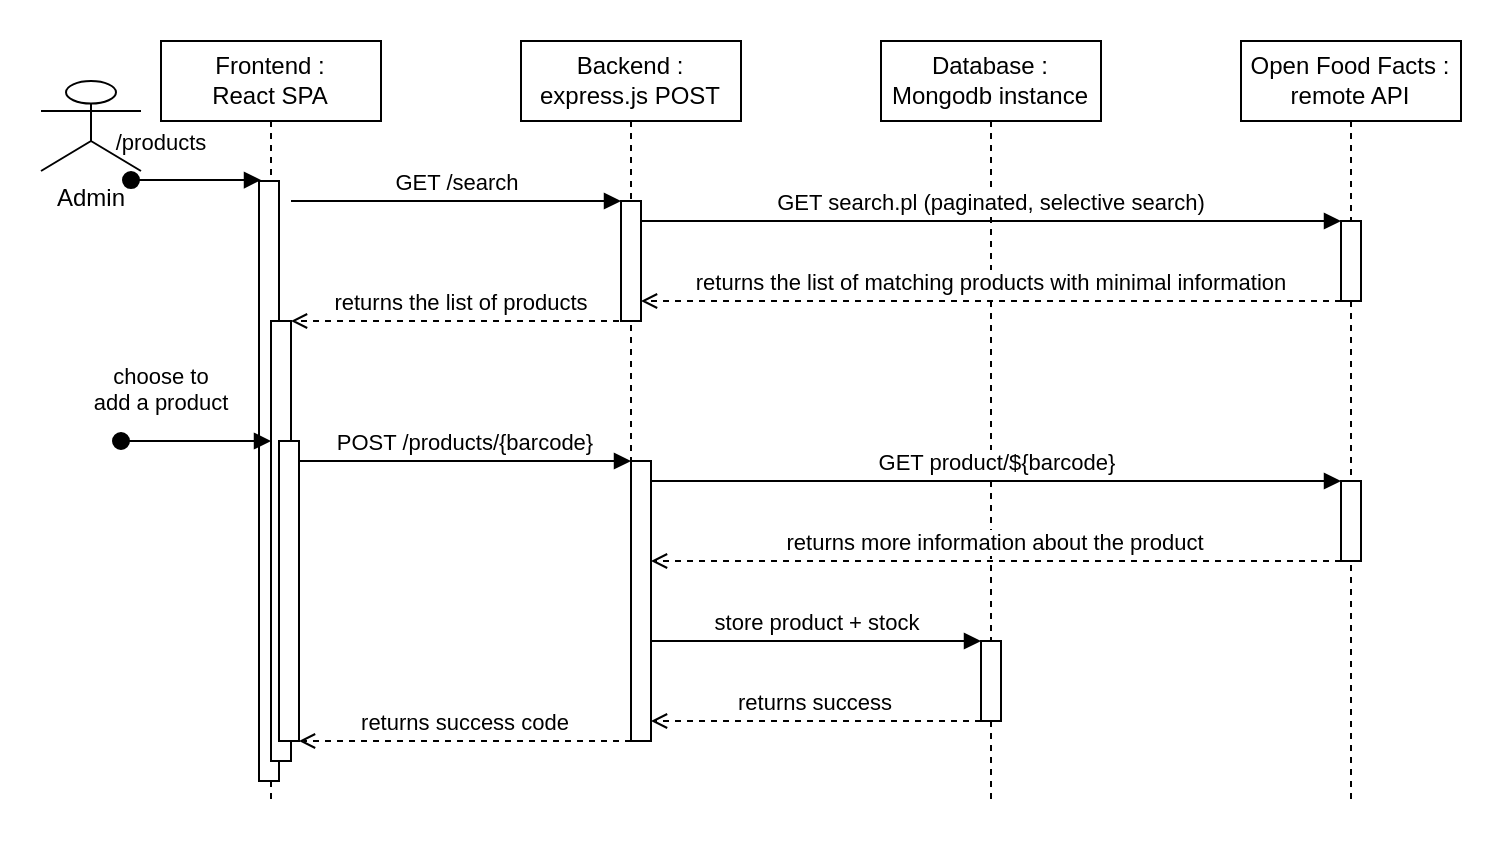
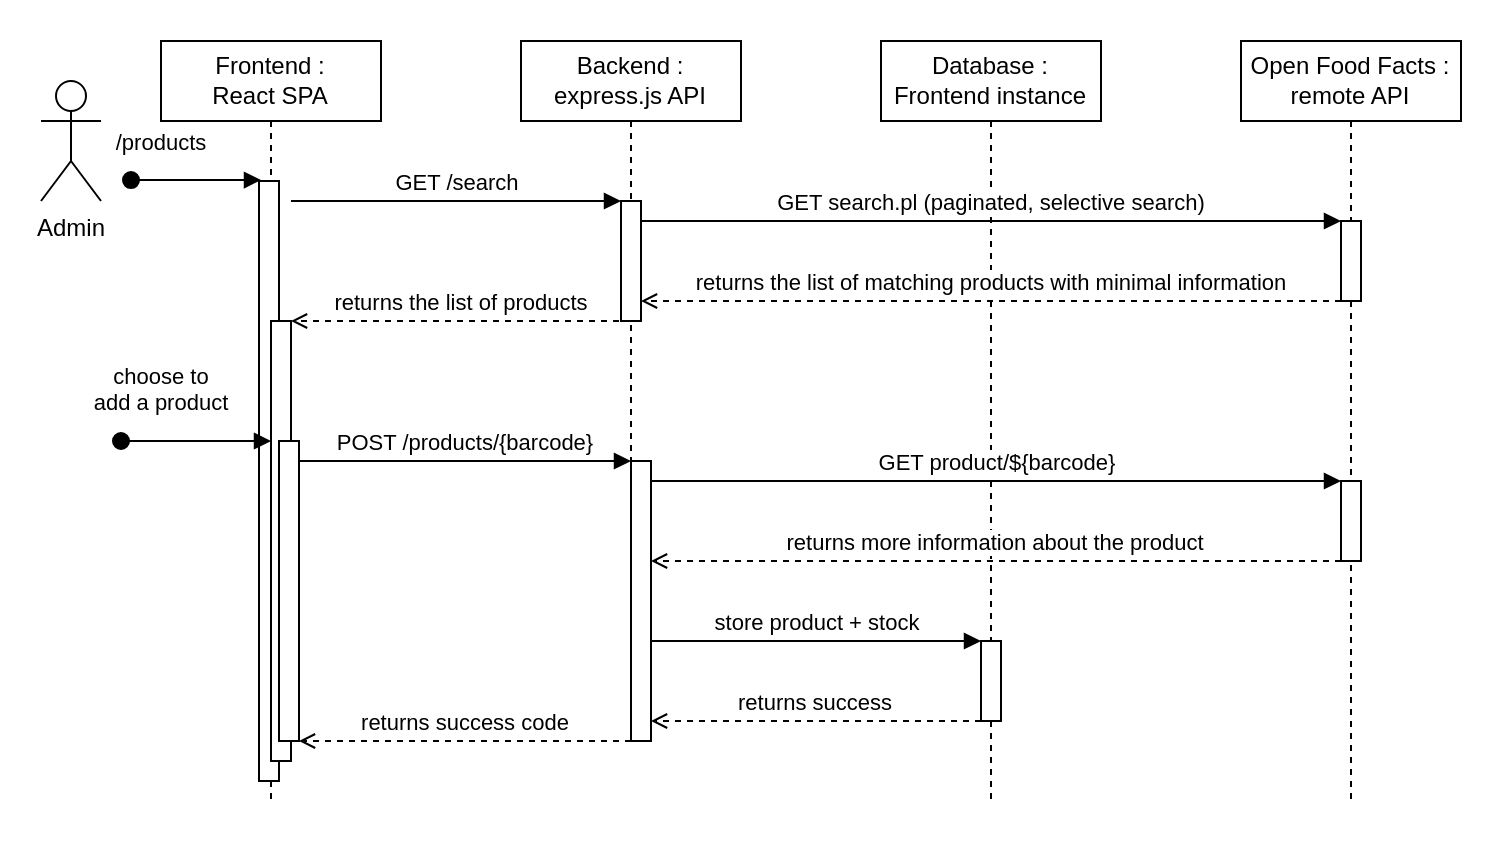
(631, 81) -> (631, 81)
(991, 81) -> (991, 81)
(91, 126) -> (71, 141)
